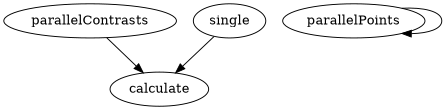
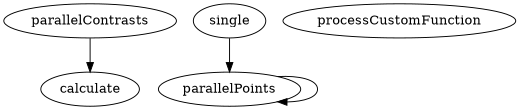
none -> (399, 21)
(198, 51) -> (230, 50)
